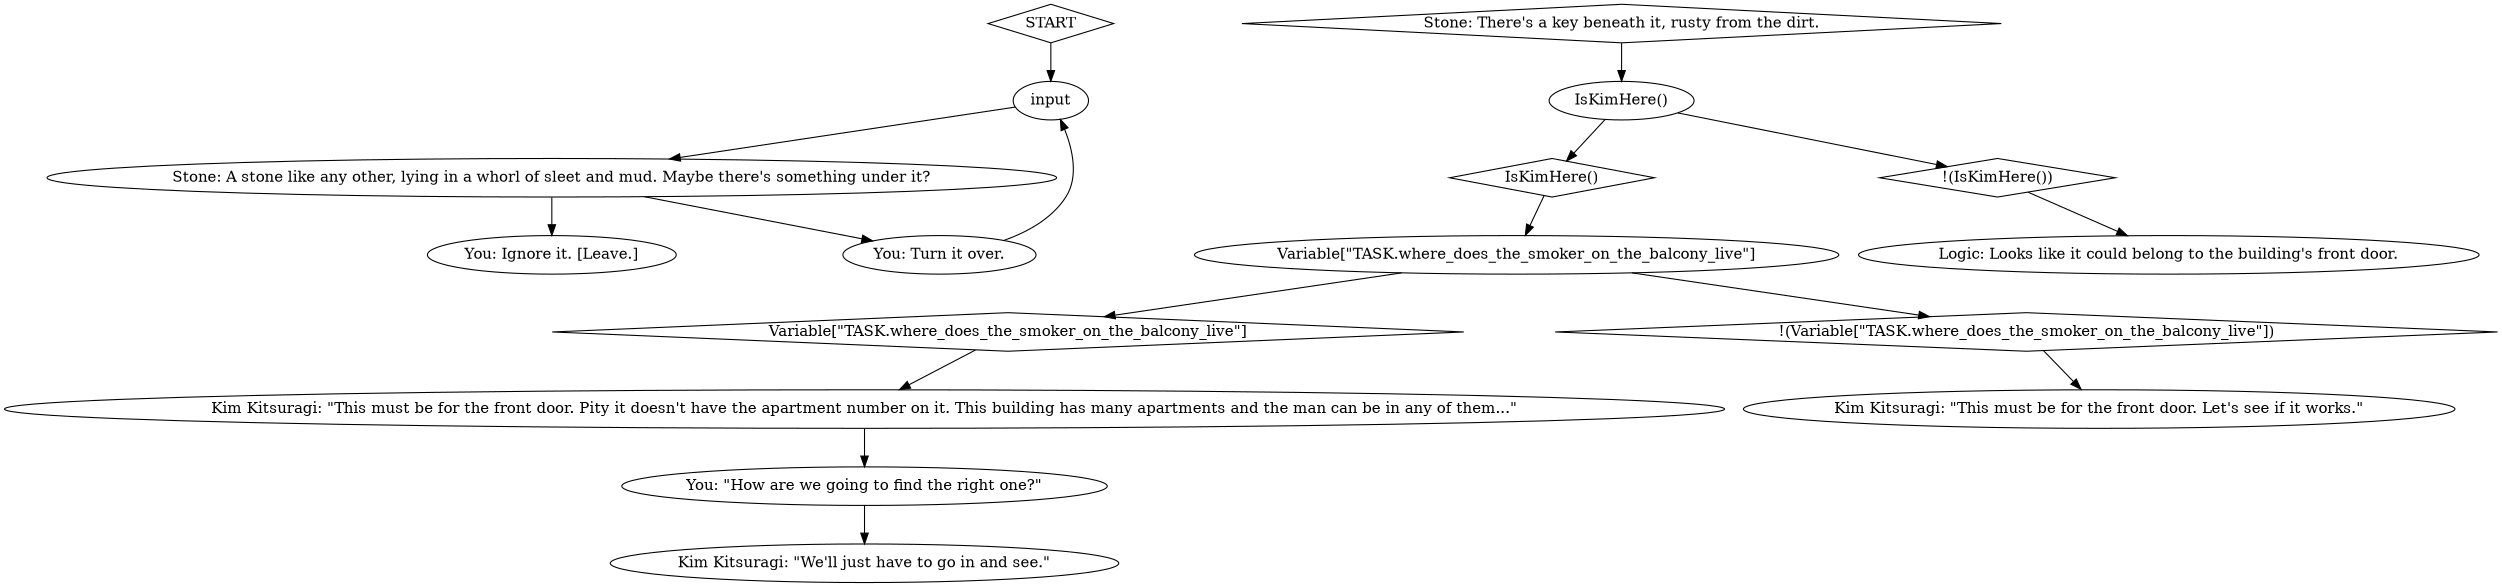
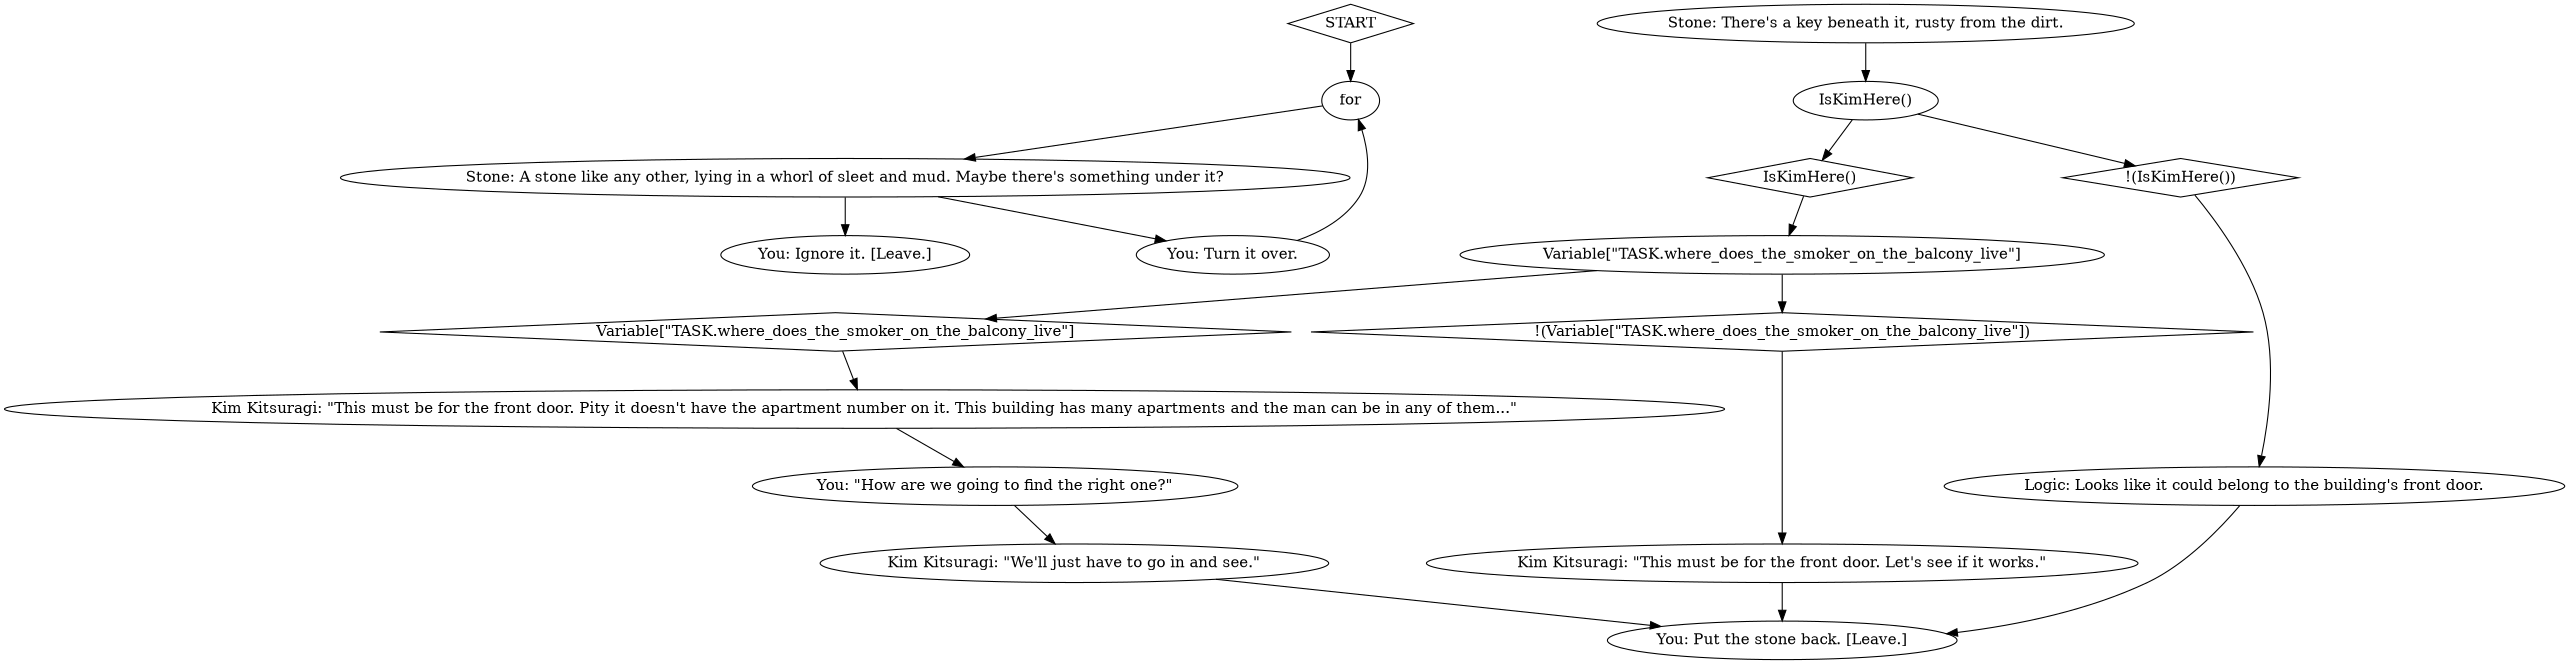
(1622, 24) -> (1866, 24)
(1051, 101) -> (1351, 101)
none -> (1782, 640)
